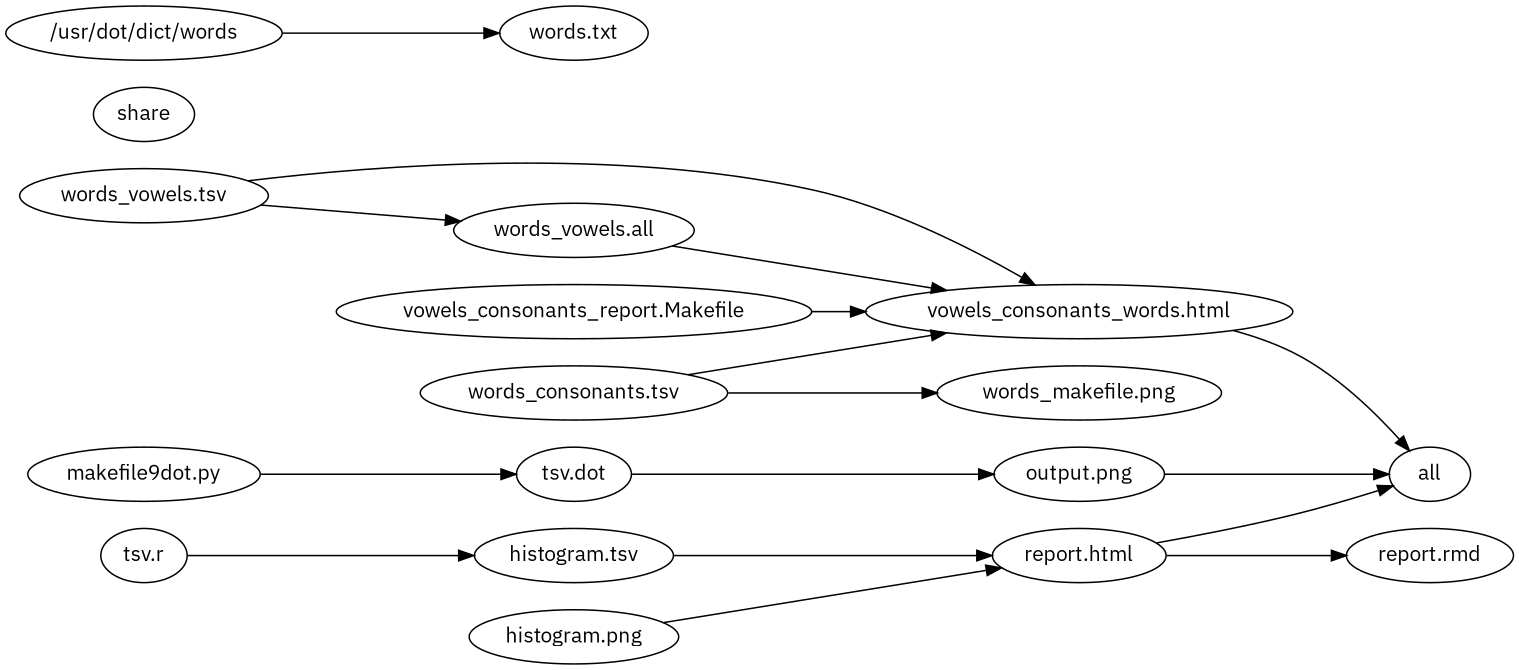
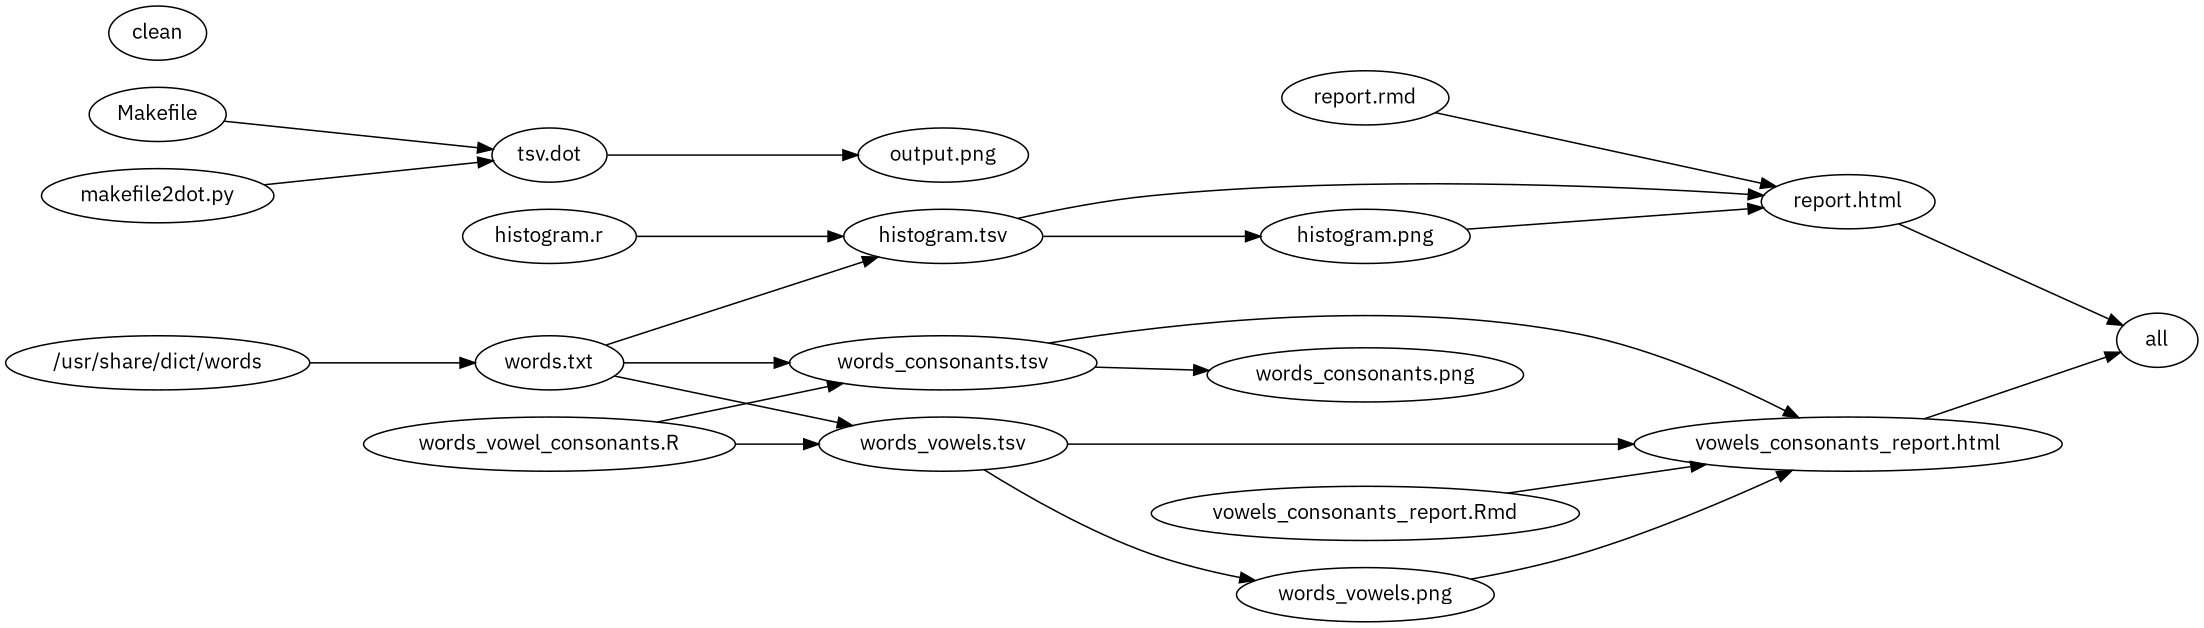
(144, 33) -> (158, 363)
(144, 114) -> (158, 33)
none -> (158, 114)
(574, 230) -> (1365, 595)
none -> (1144, 236)
none -> (735, 303)
(574, 312) -> (1365, 513)
(1079, 312) -> (1848, 444)
none -> (699, 363)
(1079, 393) -> (1365, 375)
none -> (721, 398)
none -> (549, 444)
(144, 474) -> (158, 196)
(1269, 474) -> none
(144, 556) -> (549, 236)
(1249, 556) -> (1598, 148)
